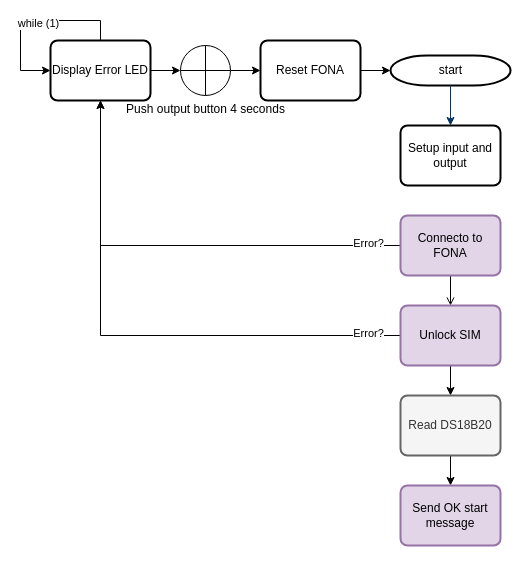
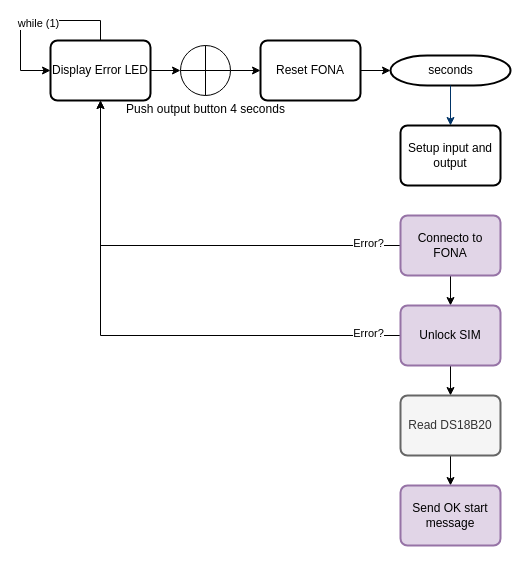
(451, 71) -> (451, 71)
(451, 299) -> (451, 297)
